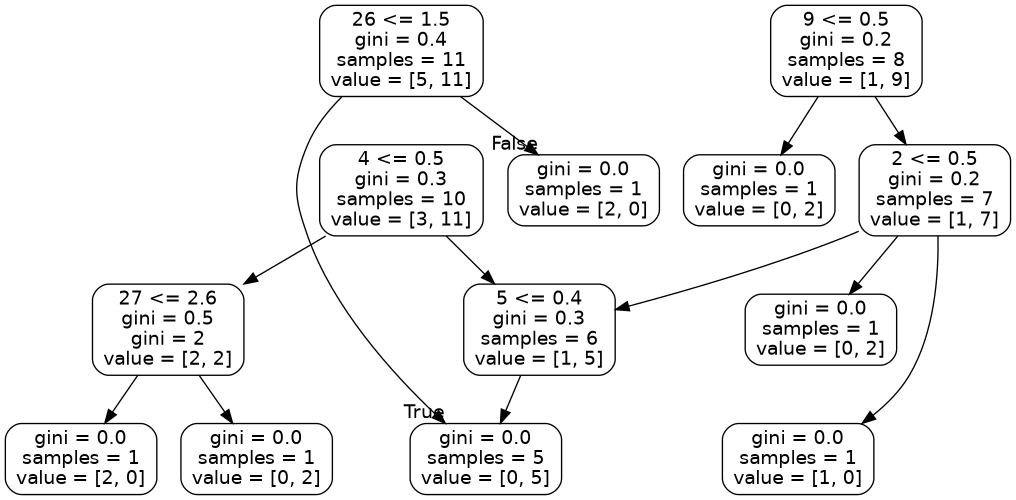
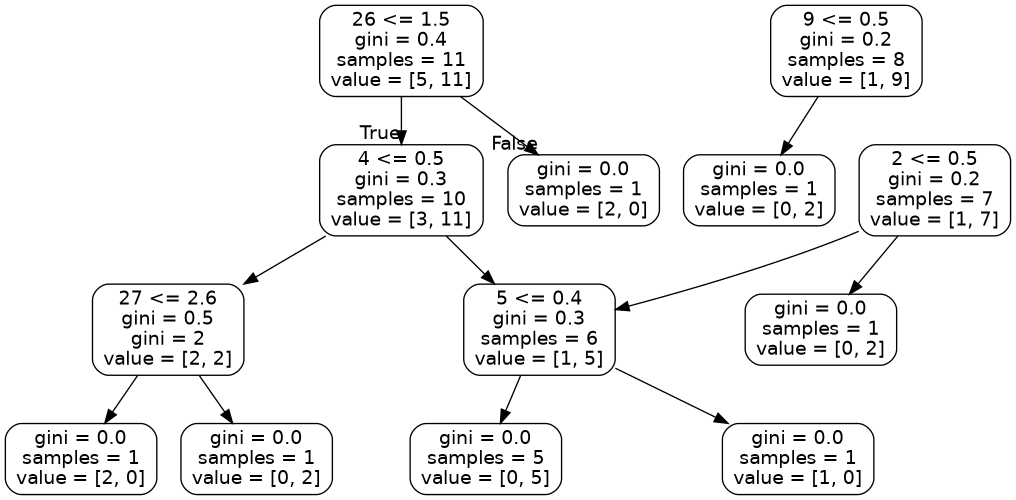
(887, 115) -> none
(321, 267) -> (401, 114)
(927, 334) -> (666, 393)
